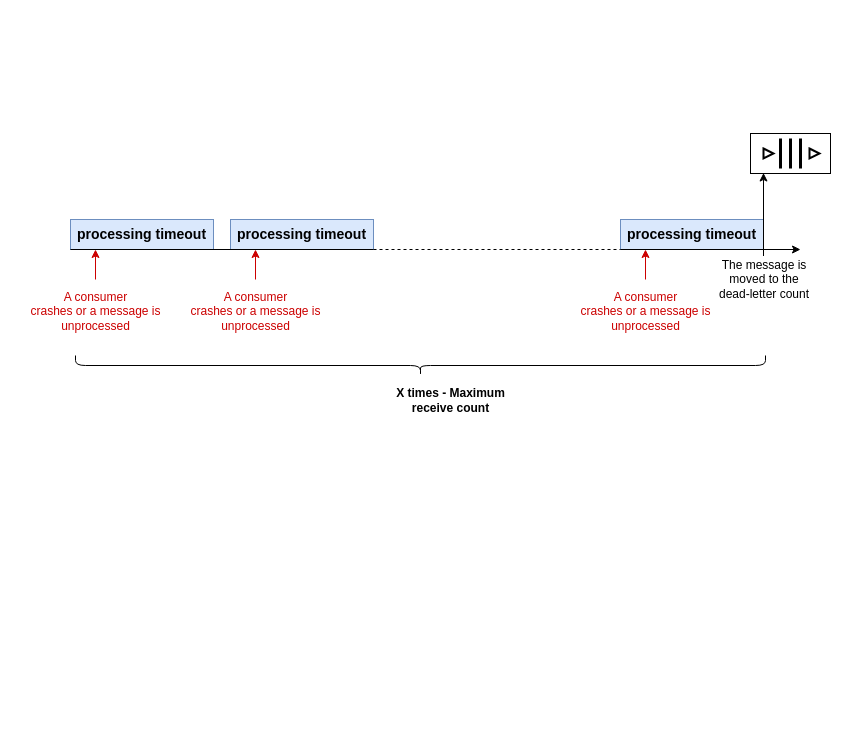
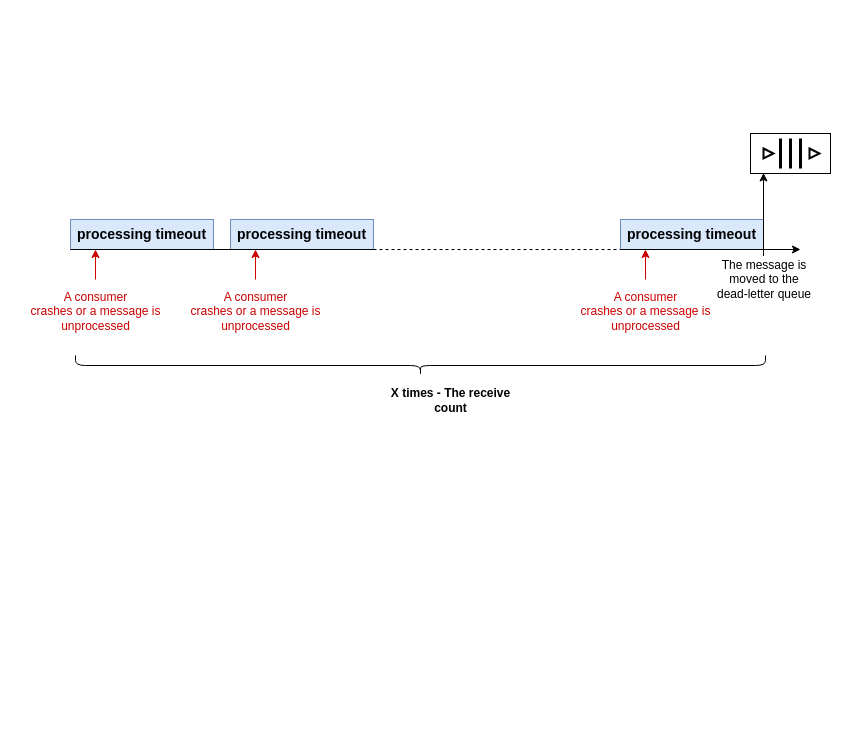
(765, 280) -> (765, 280)
(451, 401) -> (451, 401)
